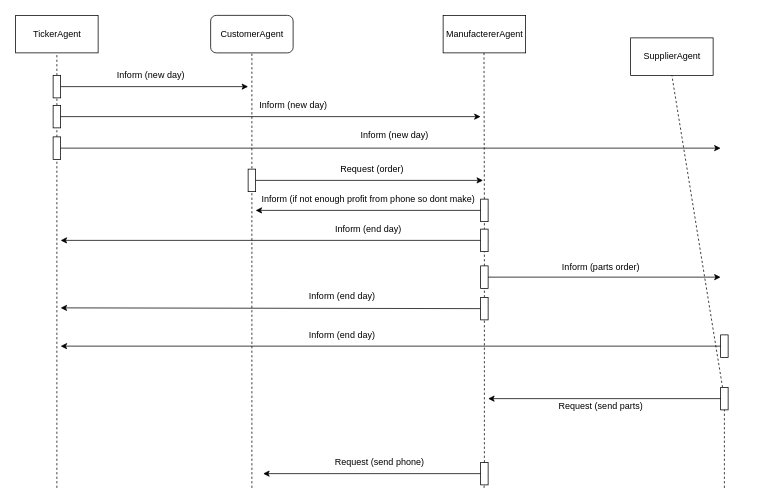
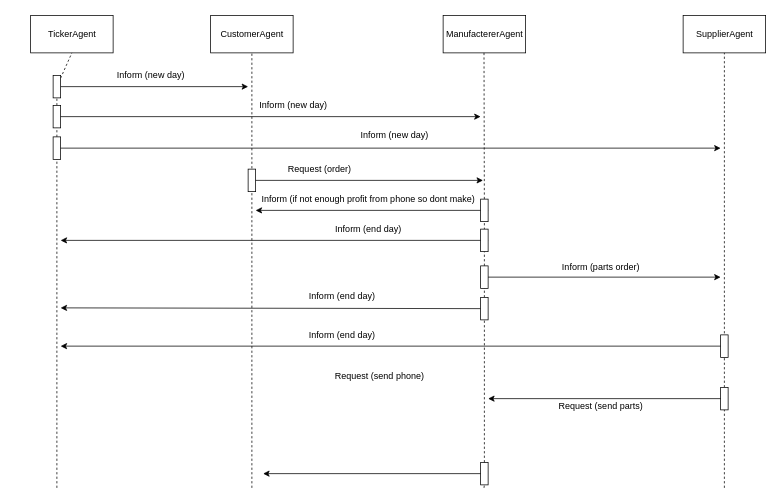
(57, 34) -> (72, 34)
(252, 34) -> (252, 34)
(672, 57) -> (724, 34)
(372, 169) -> (319, 169)
(379, 462) -> (379, 376)
